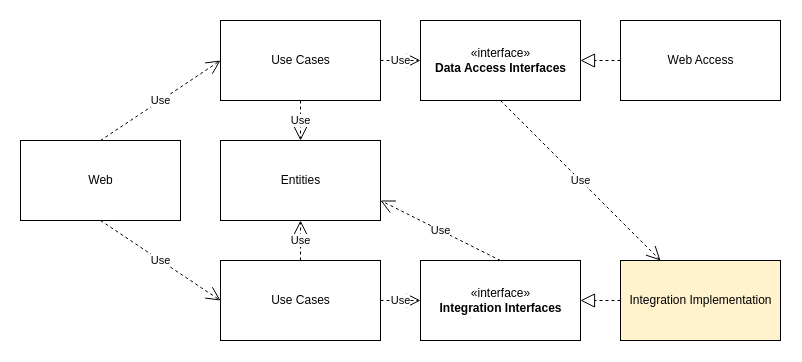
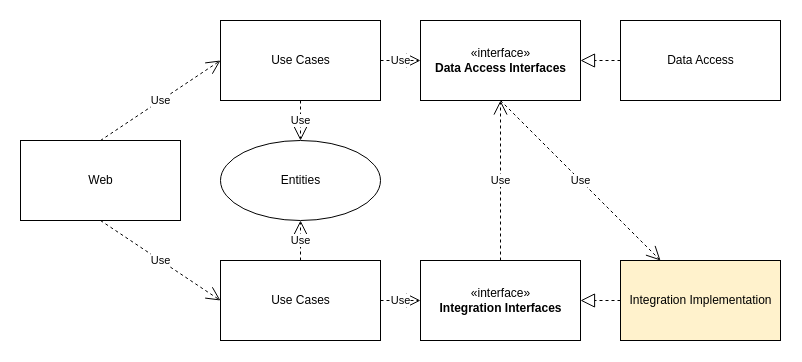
(701, 61) -> (701, 61)
(301, 181) -> (301, 181)
(442, 231) -> (501, 182)
